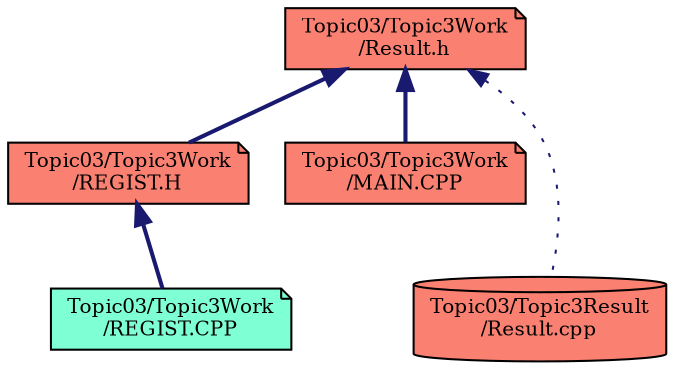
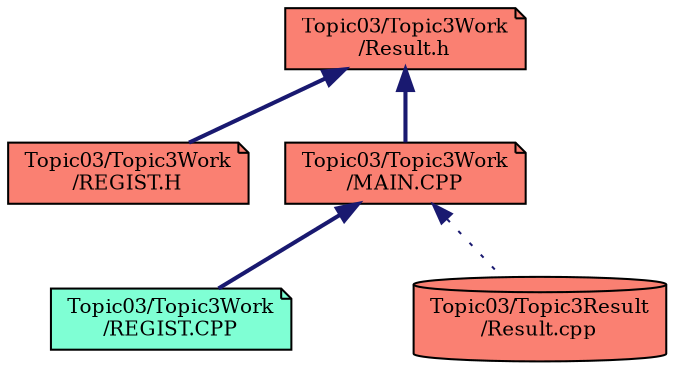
(553, 166) -> (474, 248)
(153, 256) -> (279, 251)
